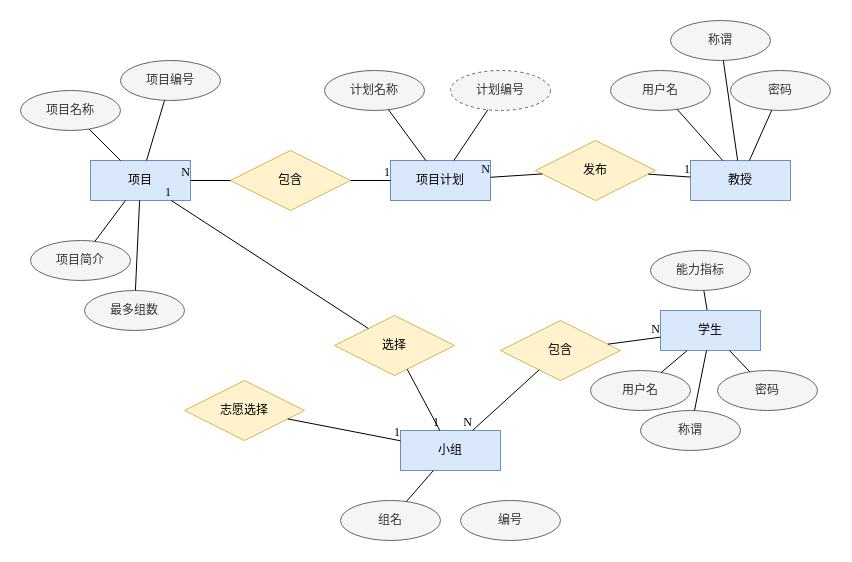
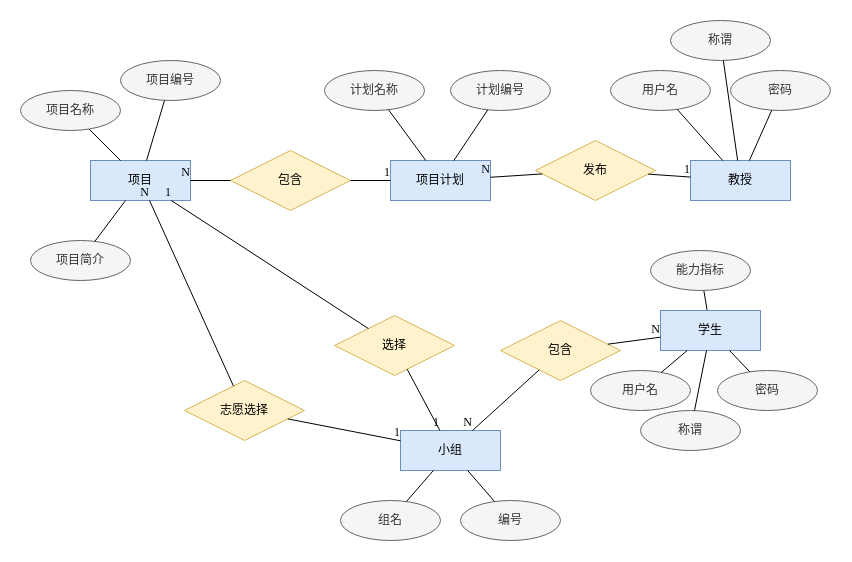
(501, 91) -> (501, 91)
(138, 246) -> none
none -> (192, 294)
(135, 311) -> none
none -> (481, 486)
